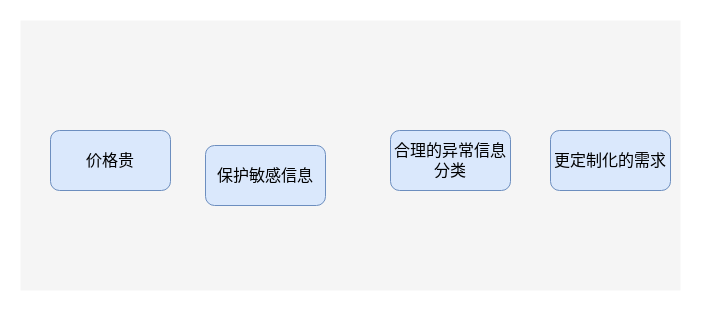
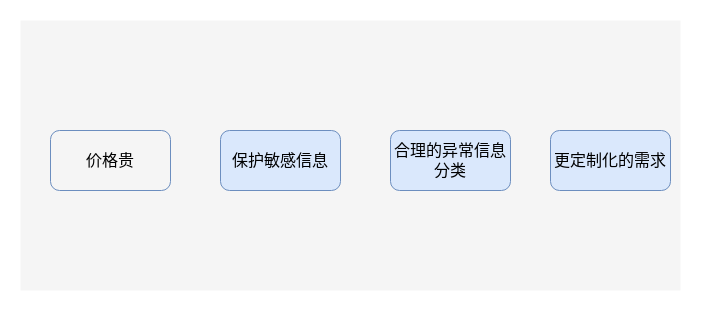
(111, 161) -> (111, 161)
(266, 176) -> (281, 161)
